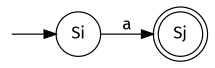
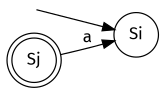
(121, 34) -> (82, 50)
